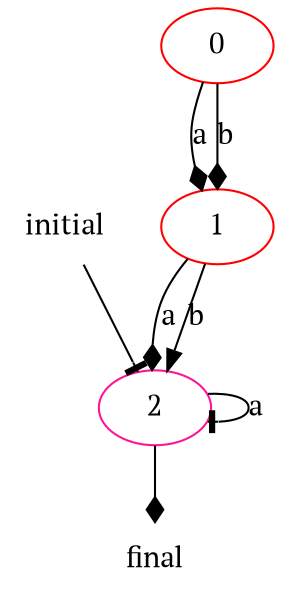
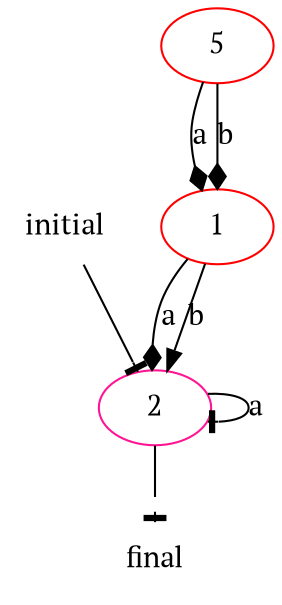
(217, 46) -> (217, 46)
(155, 471) -> (155, 471)
